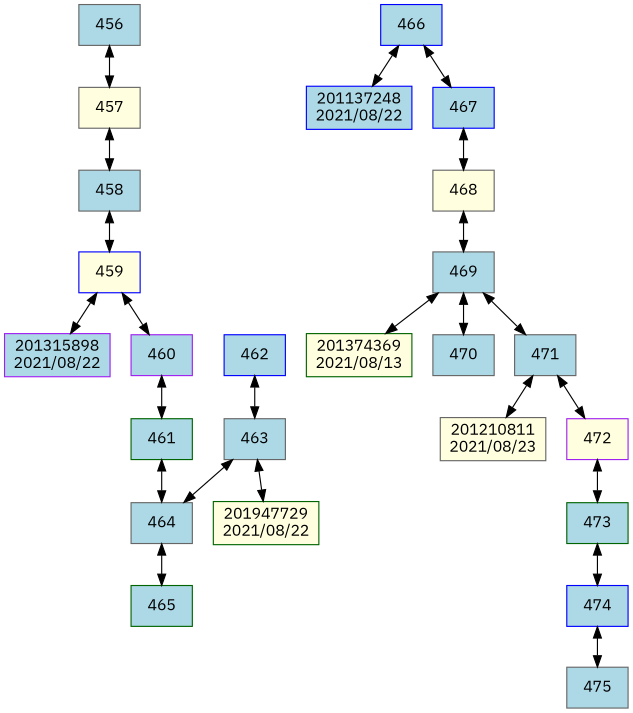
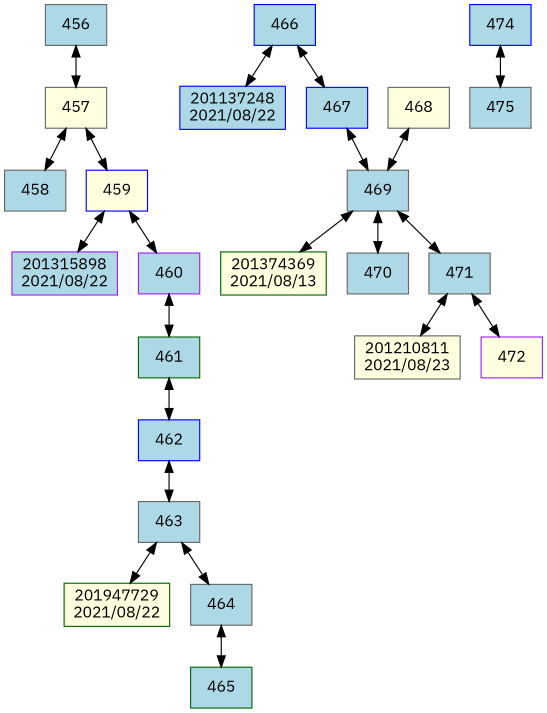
(464, 149) -> (358, 149)
(110, 231) -> (97, 149)
(162, 481) -> (169, 399)
(597, 523) -> none
